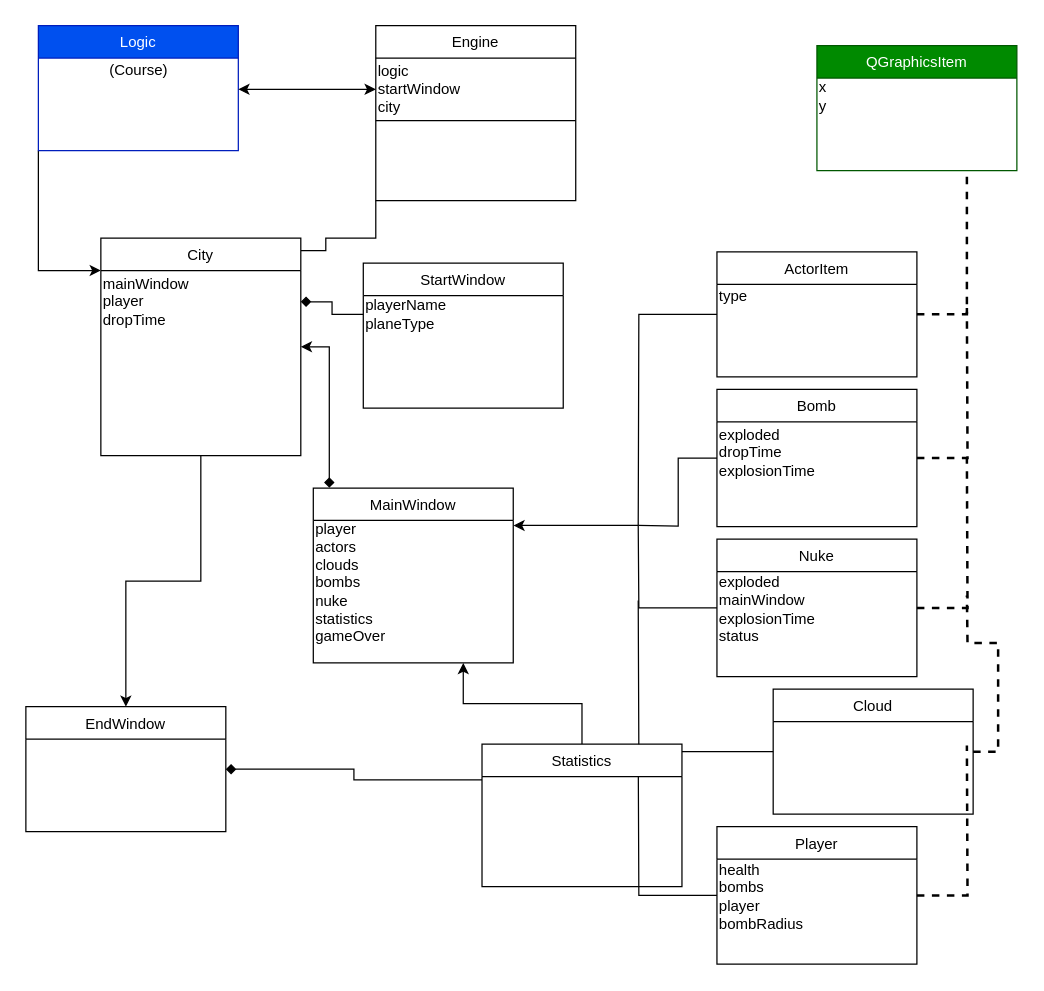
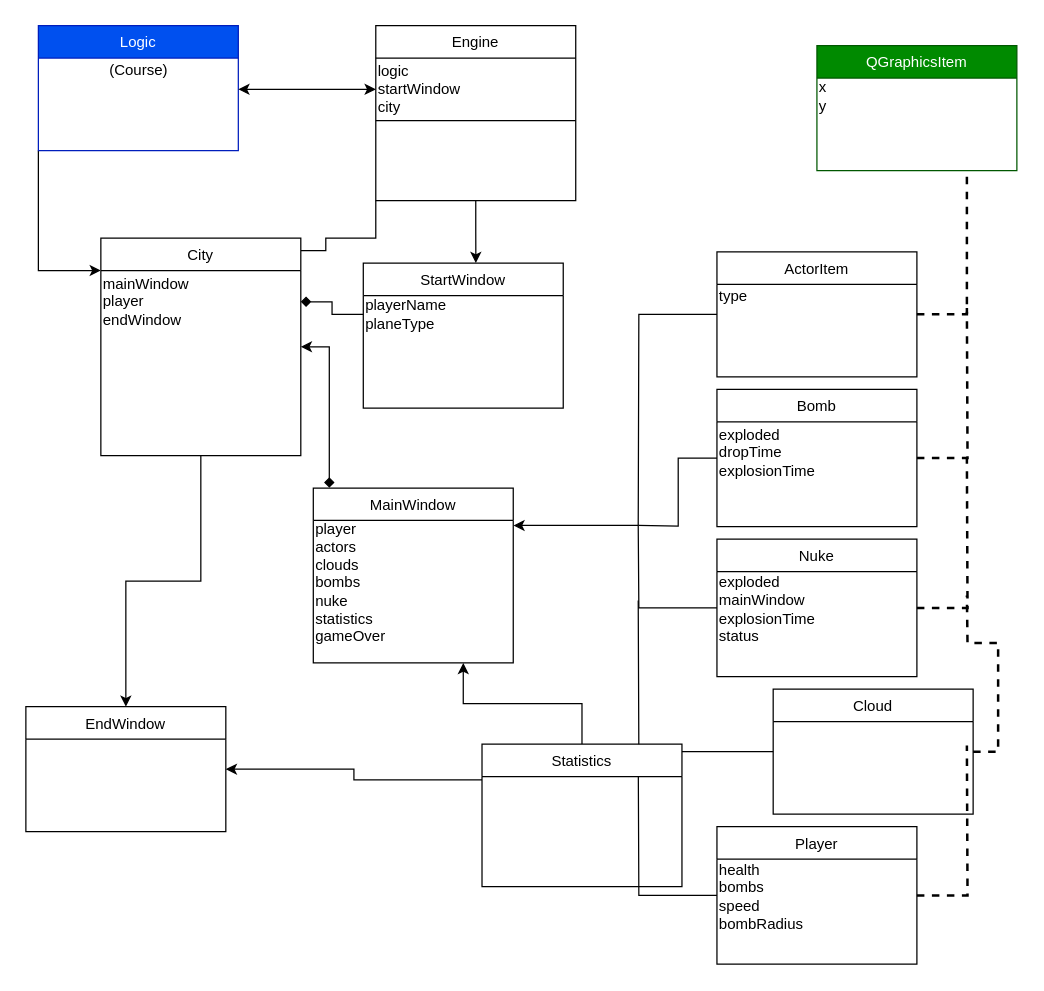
none -> (476, 229)
(141, 302) -> (141, 302)
(236, 769) -> (236, 769)
(759, 897) -> (759, 897)
